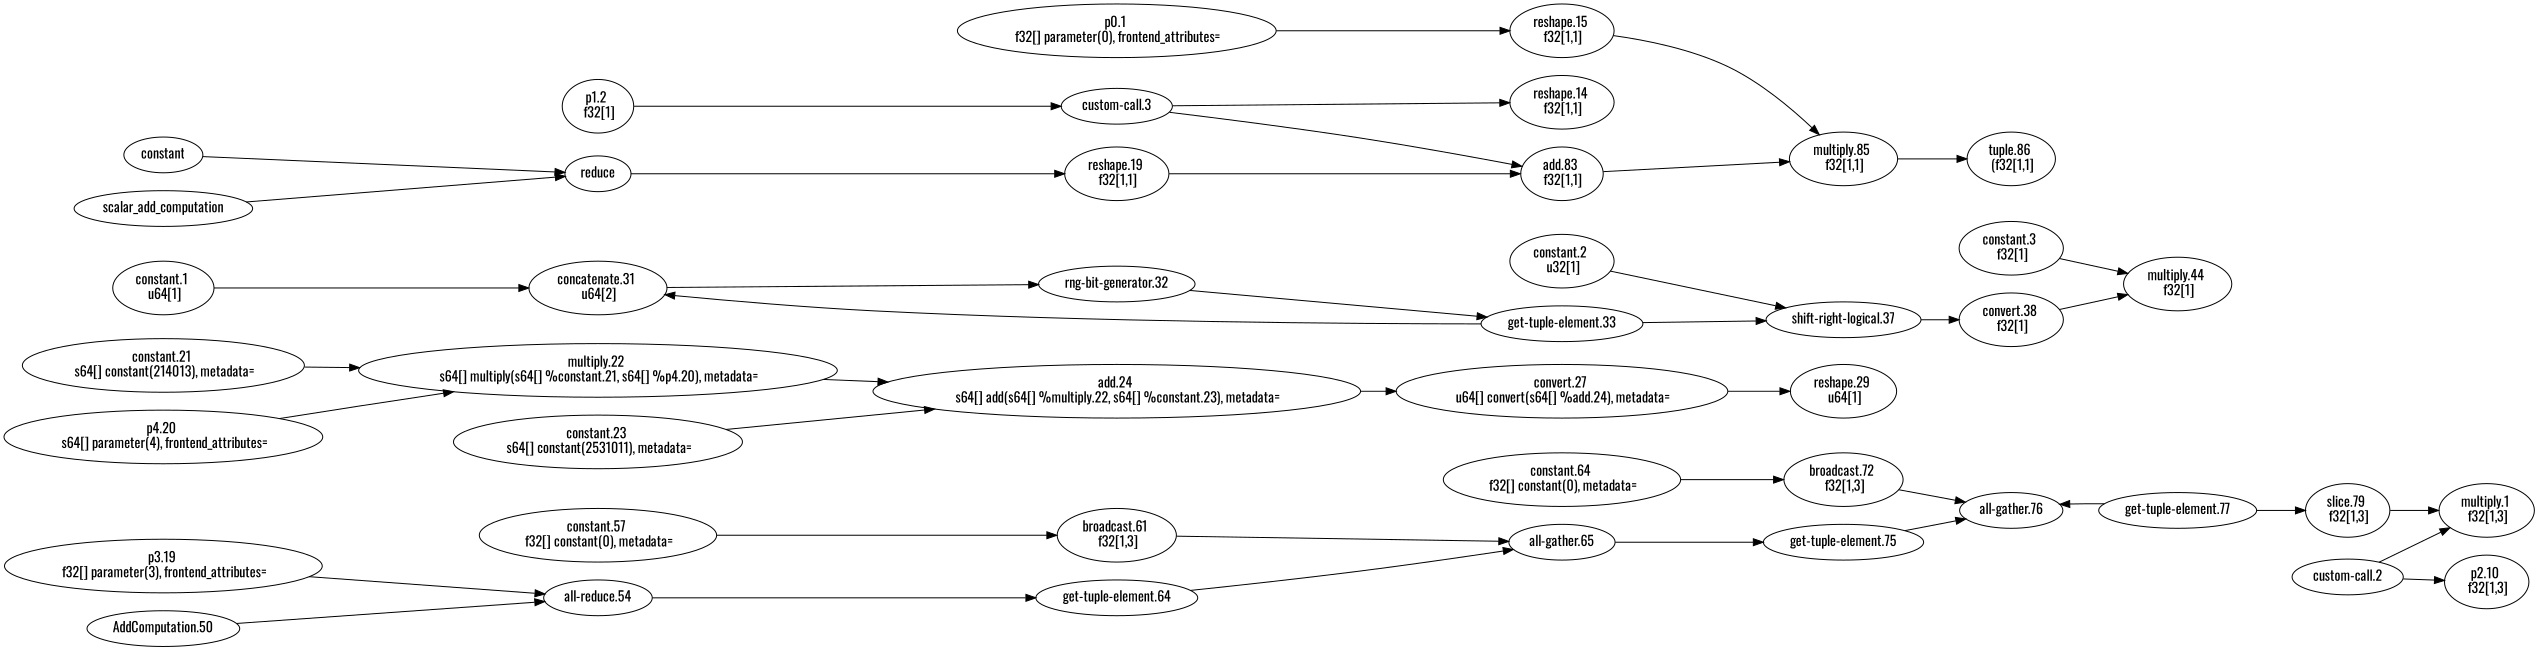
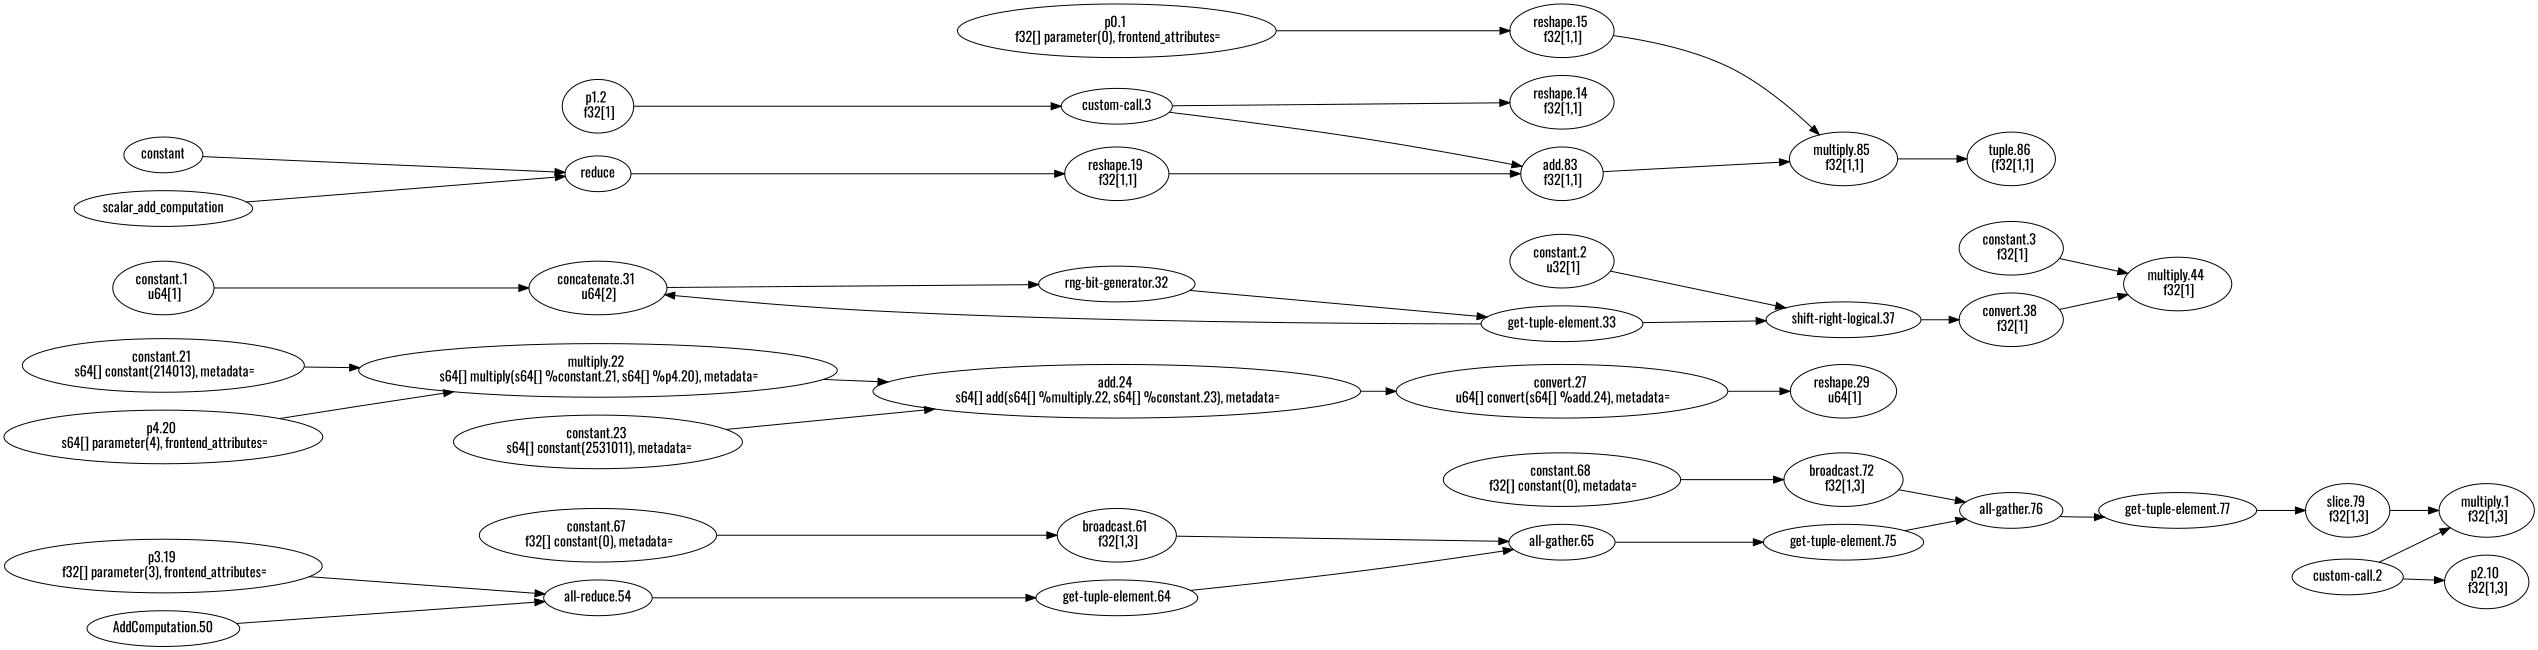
(1562, 480) -> (1562, 480)
(2087, 504) -> (2077, 517)
(598, 535) -> (598, 535)
